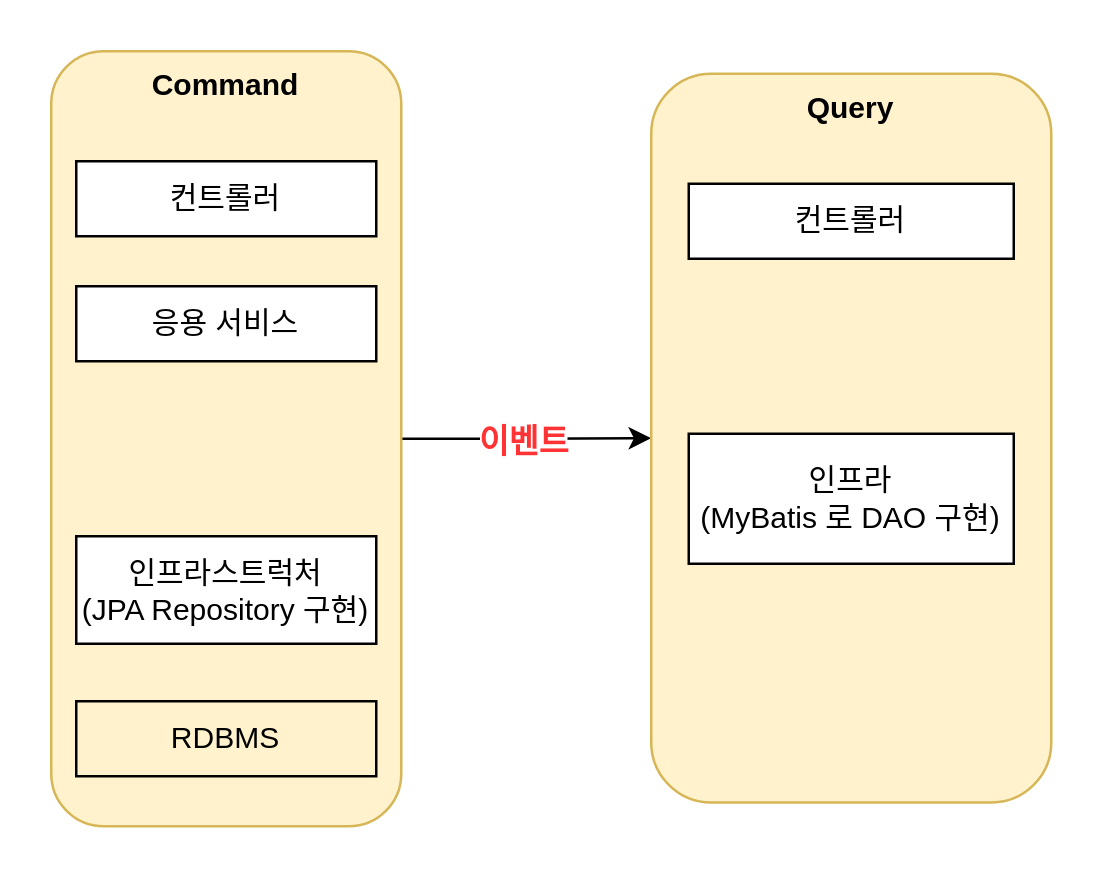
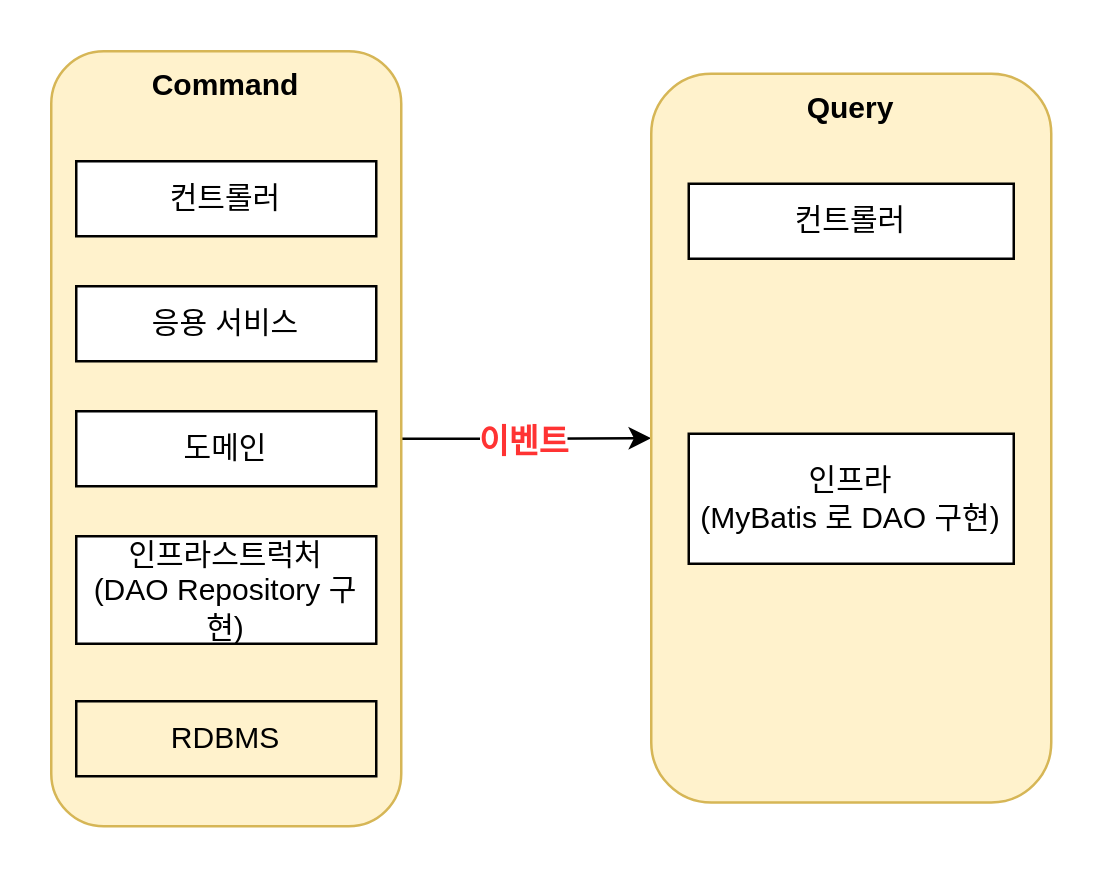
none -> (226, 449)
(226, 591) -> (226, 591)
